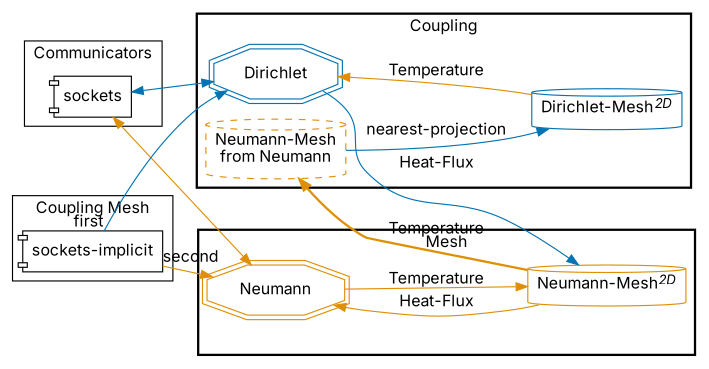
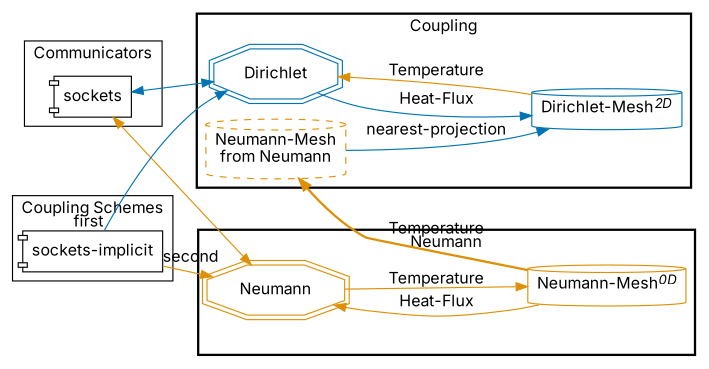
(422, 201) -> (418, 115)
(93, 209) -> (93, 209)
(447, 243) -> (447, 243)
(668, 284) -> (668, 284)
